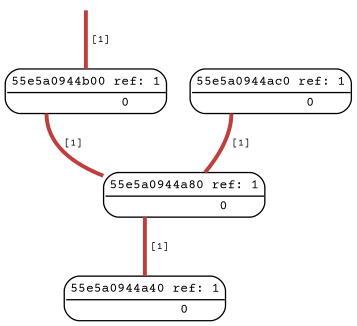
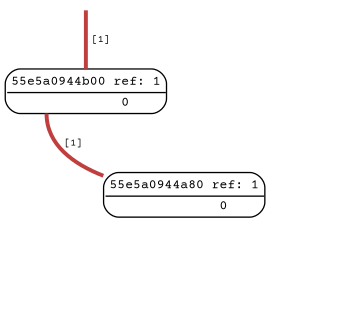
(271, 91) -> none
(145, 298) -> none
